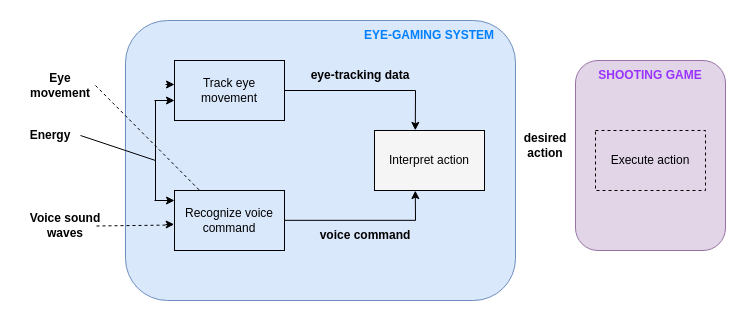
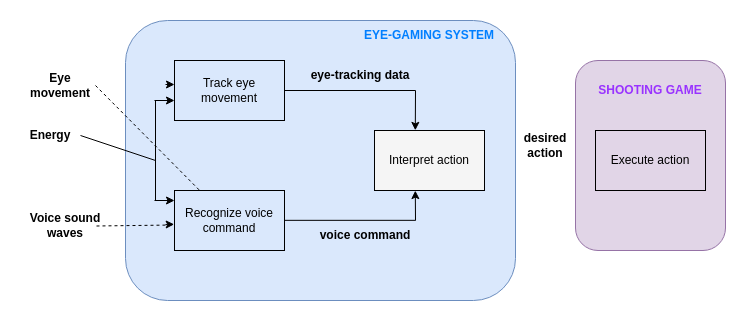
(651, 76) -> (651, 91)
(651, 161) -> (651, 161)
